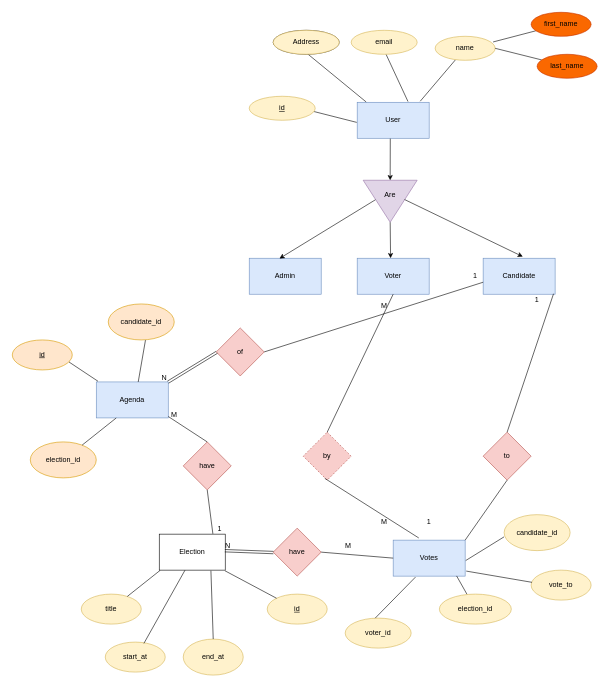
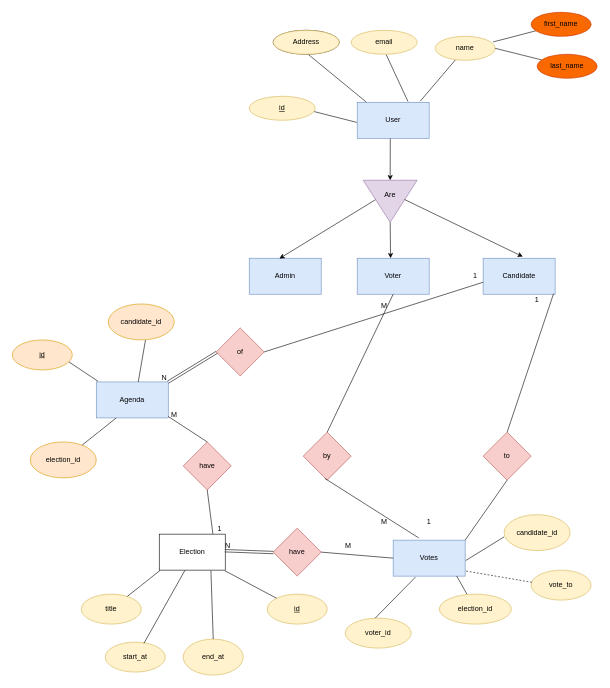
(327, 456) -> (327, 456)
(498, 577) -> (498, 577)
